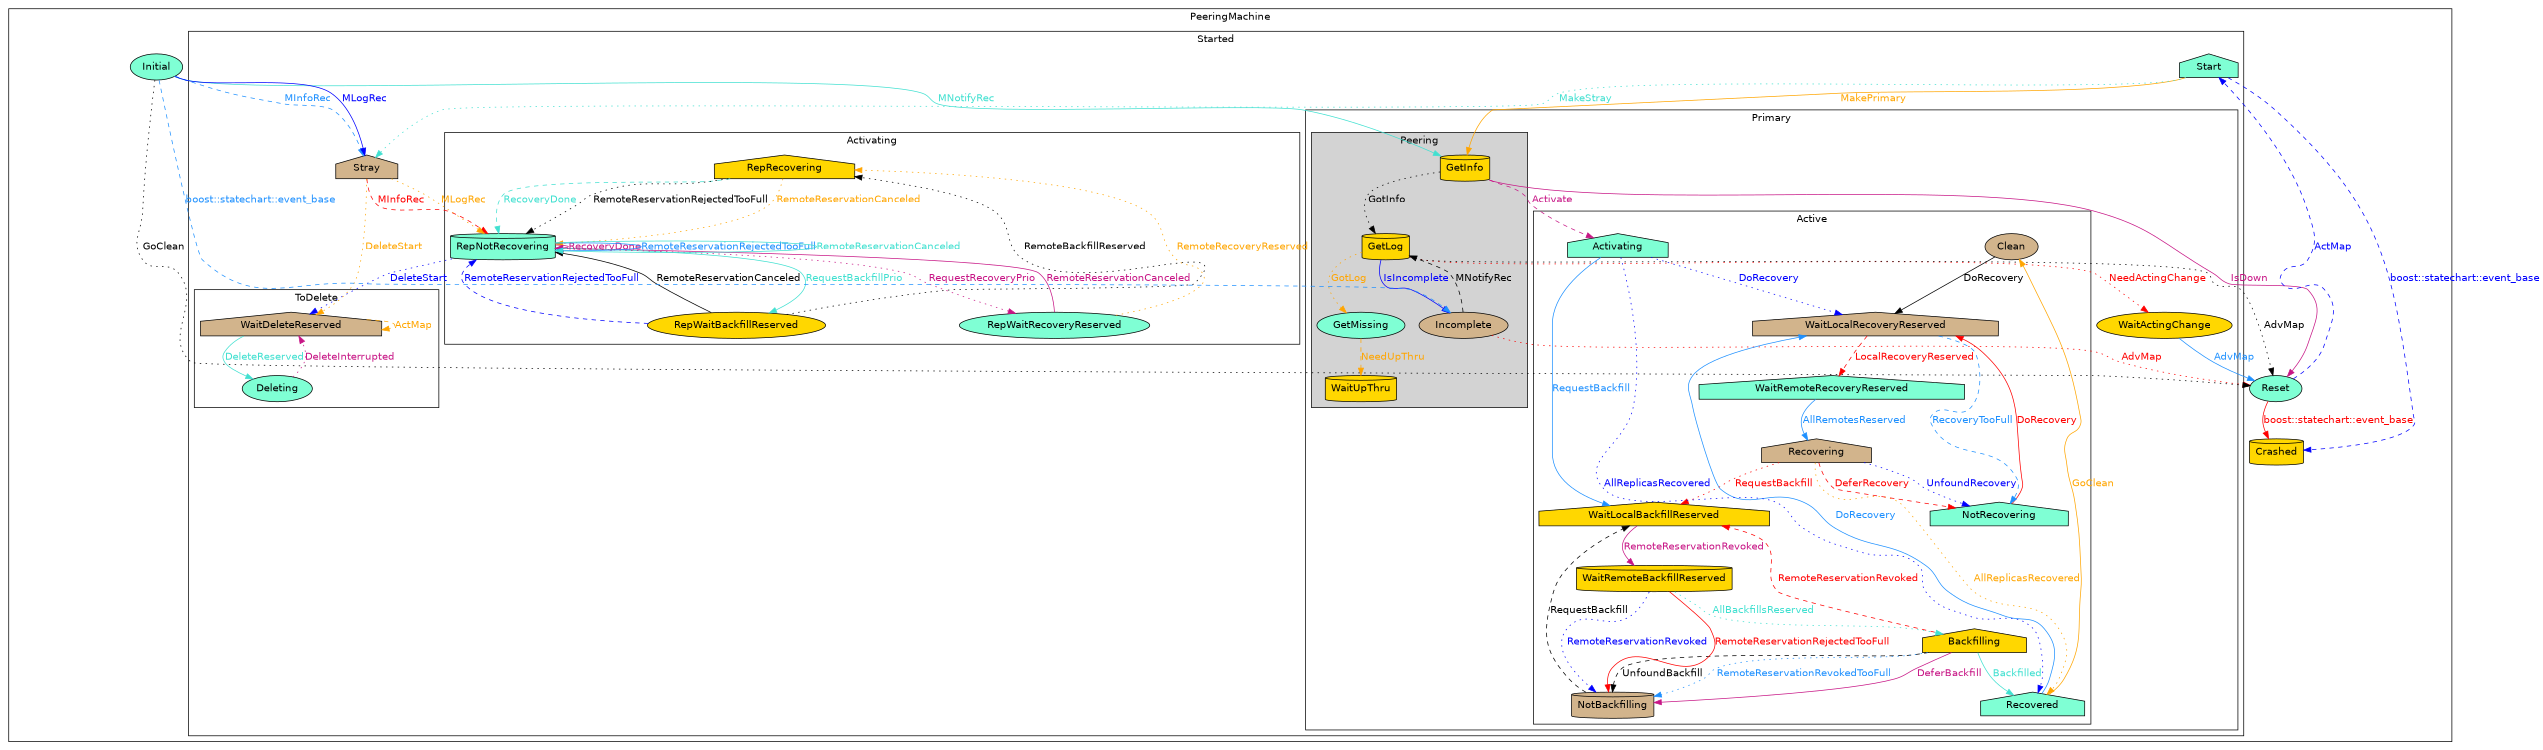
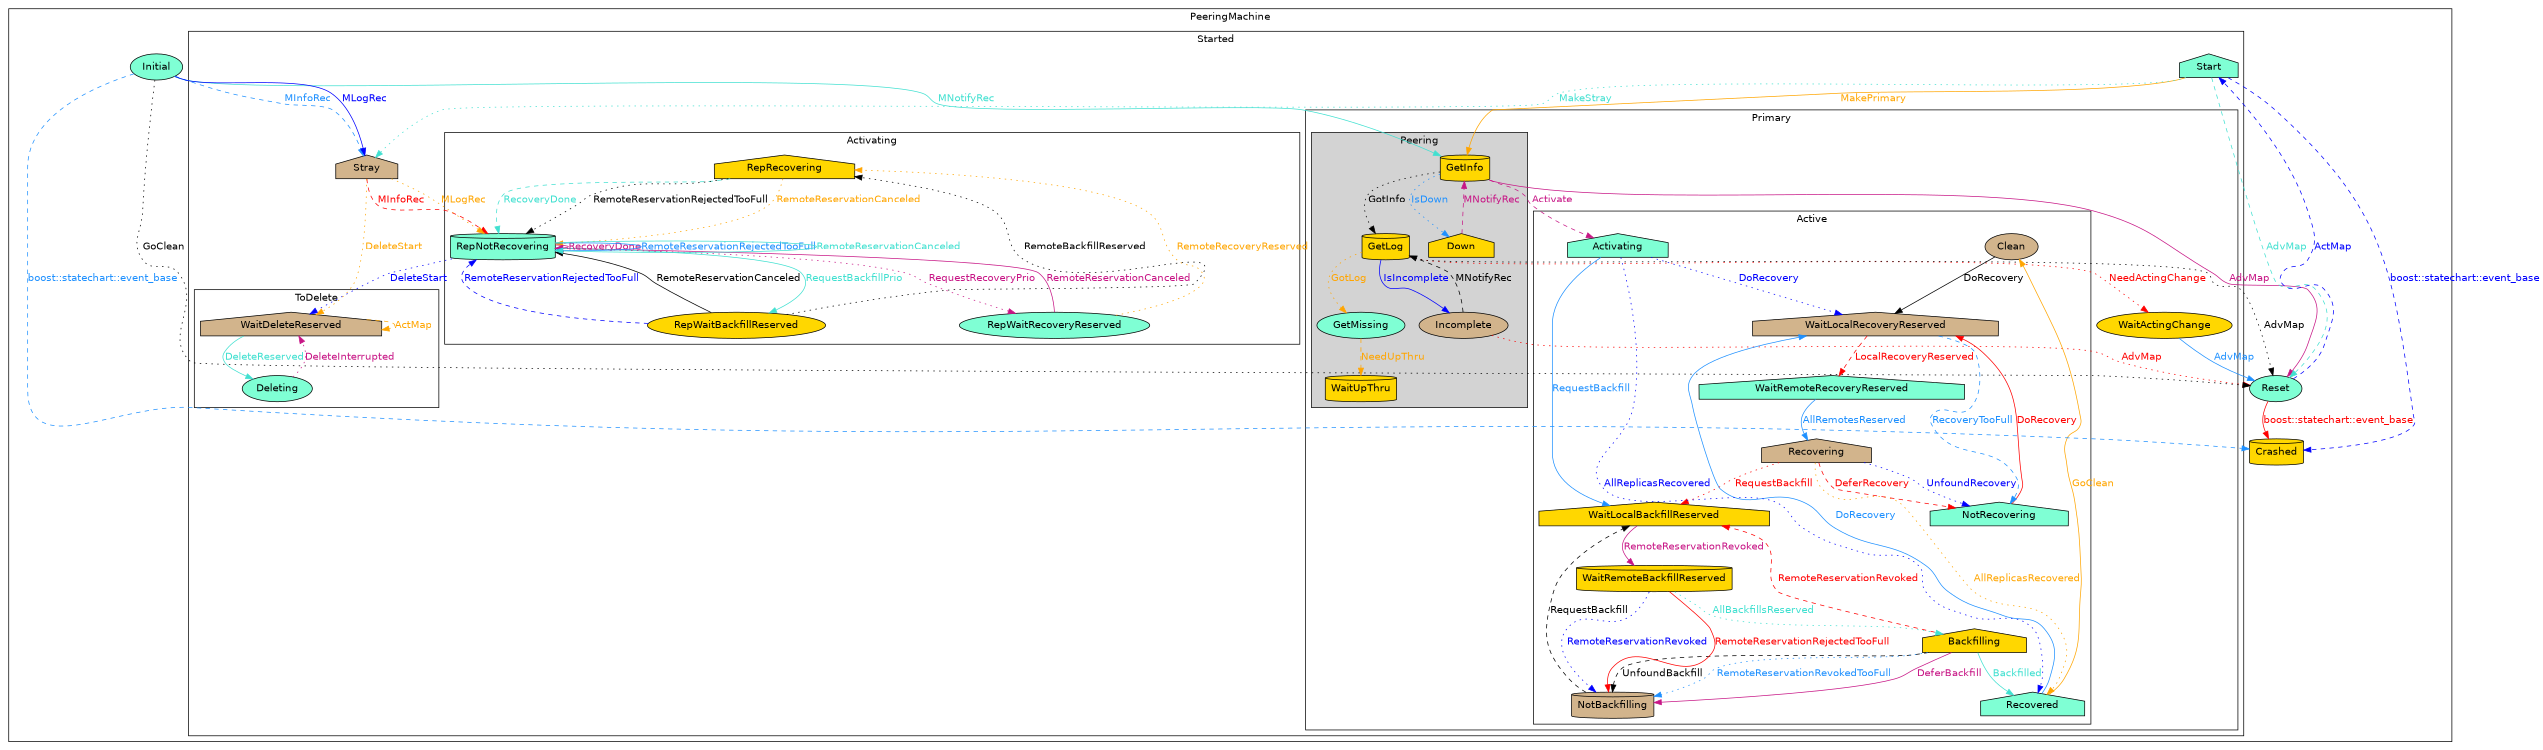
none -> (1461, 247)
none -> (2262, 247)
(2250, 278) -> (2250, 278)
(730, 284) -> (936, 432)
